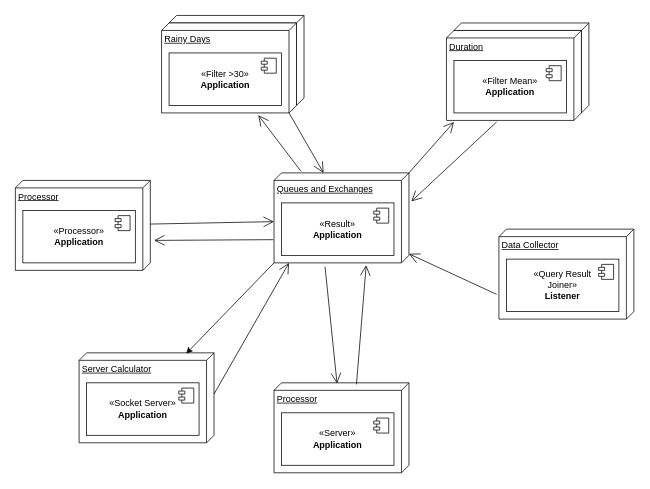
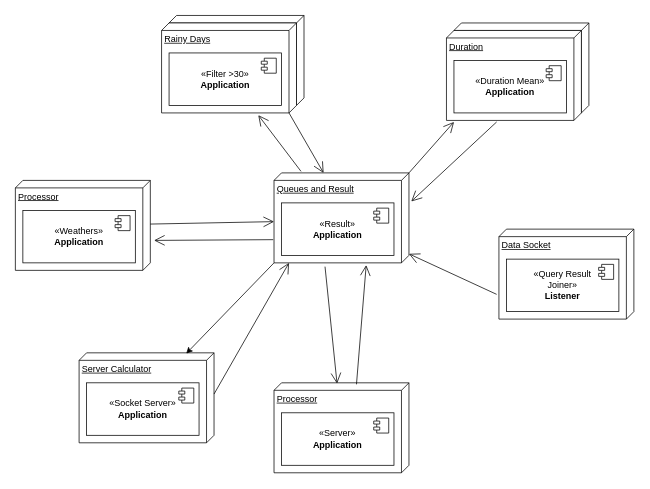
(510, 87) -> (510, 87)
(325, 190) -> (316, 190)
(79, 237) -> (79, 237)
(534, 246) -> (529, 246)
